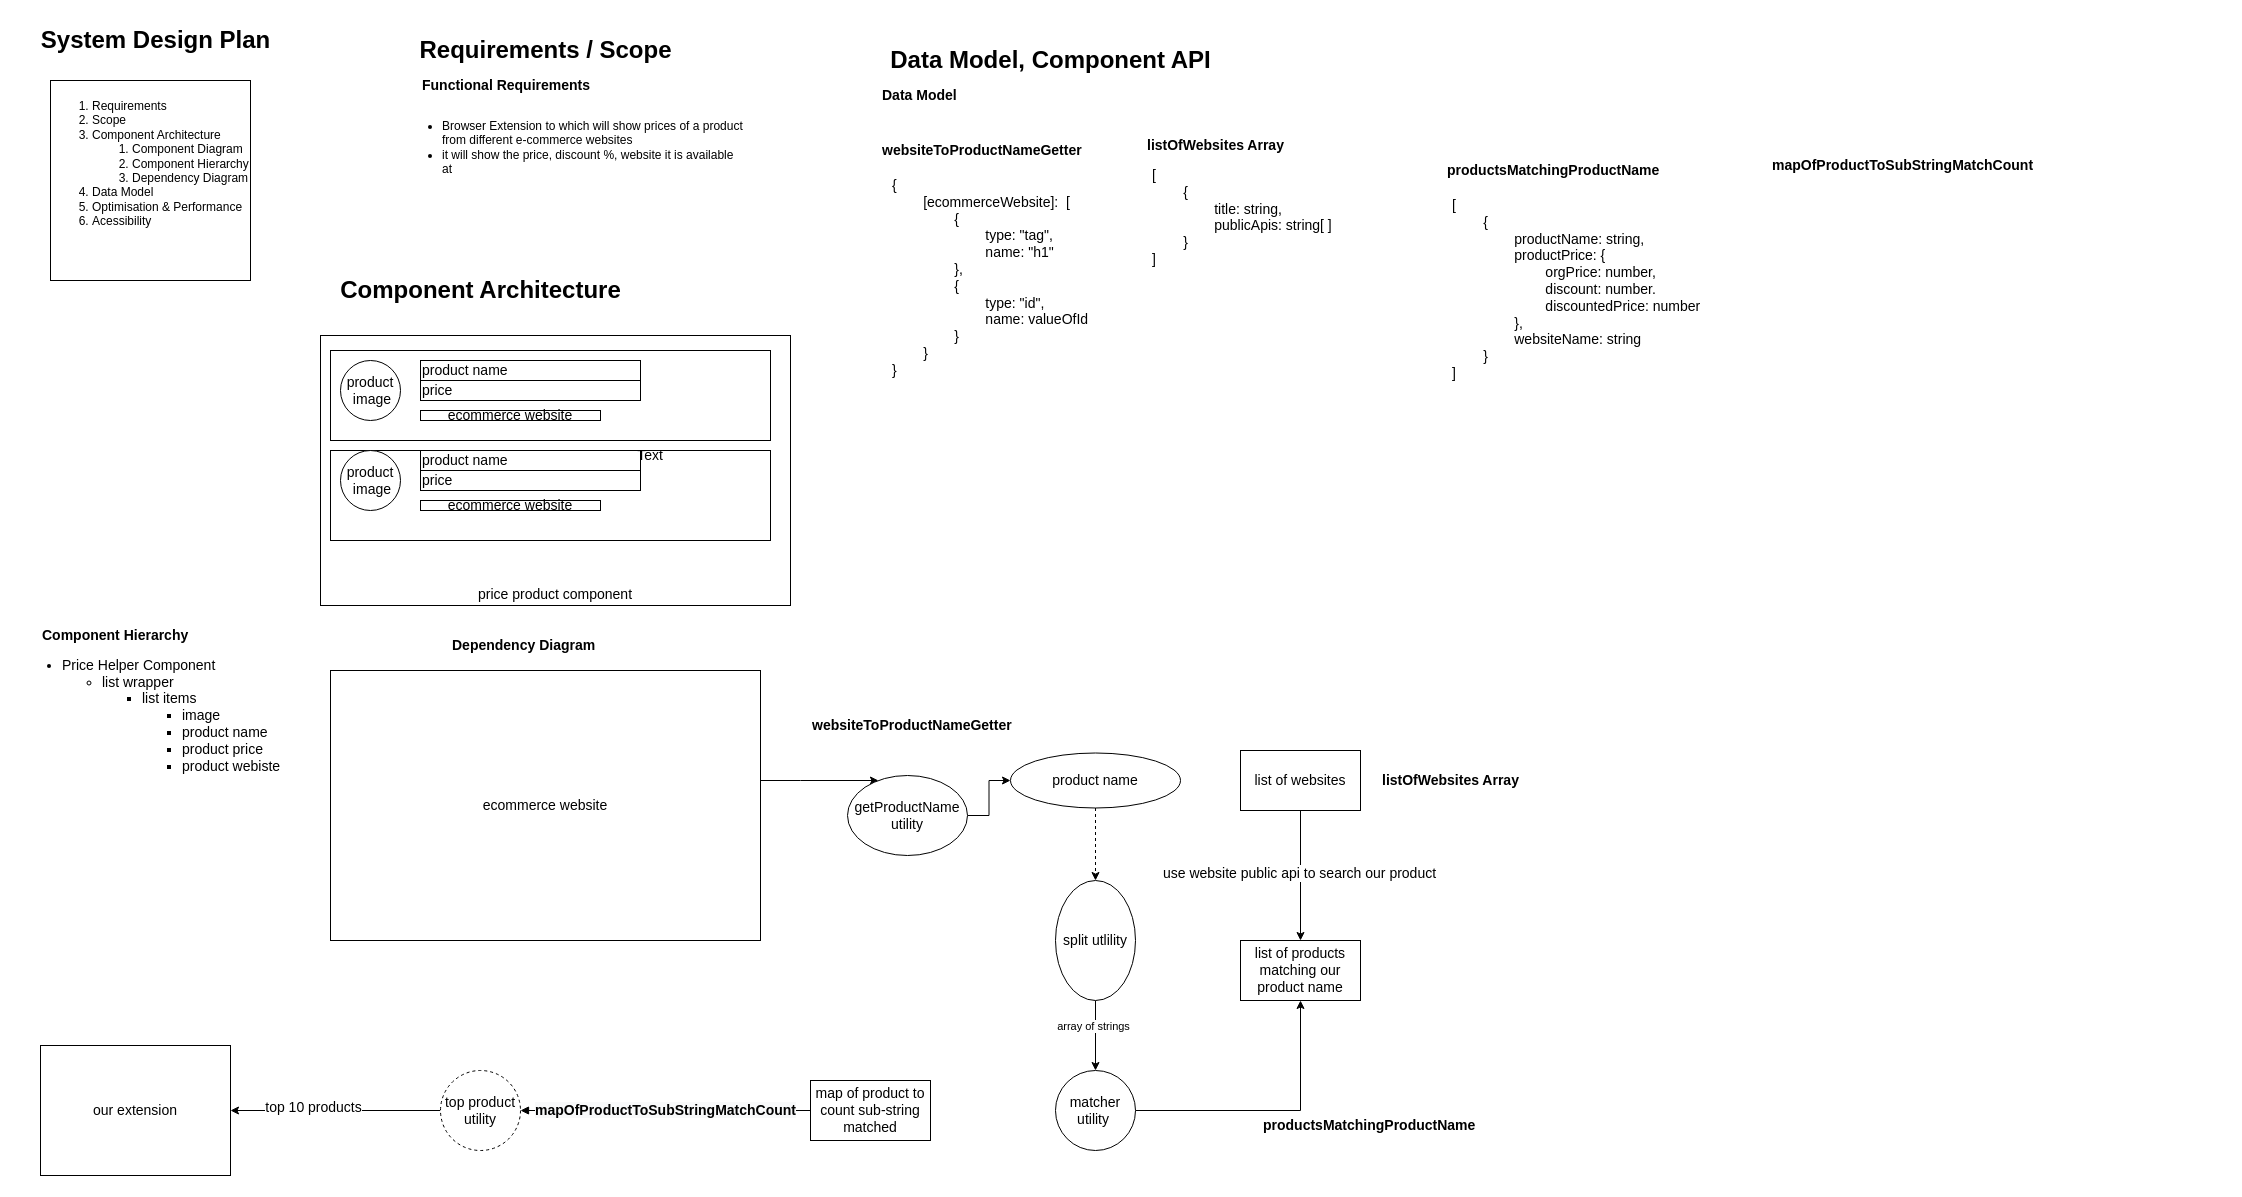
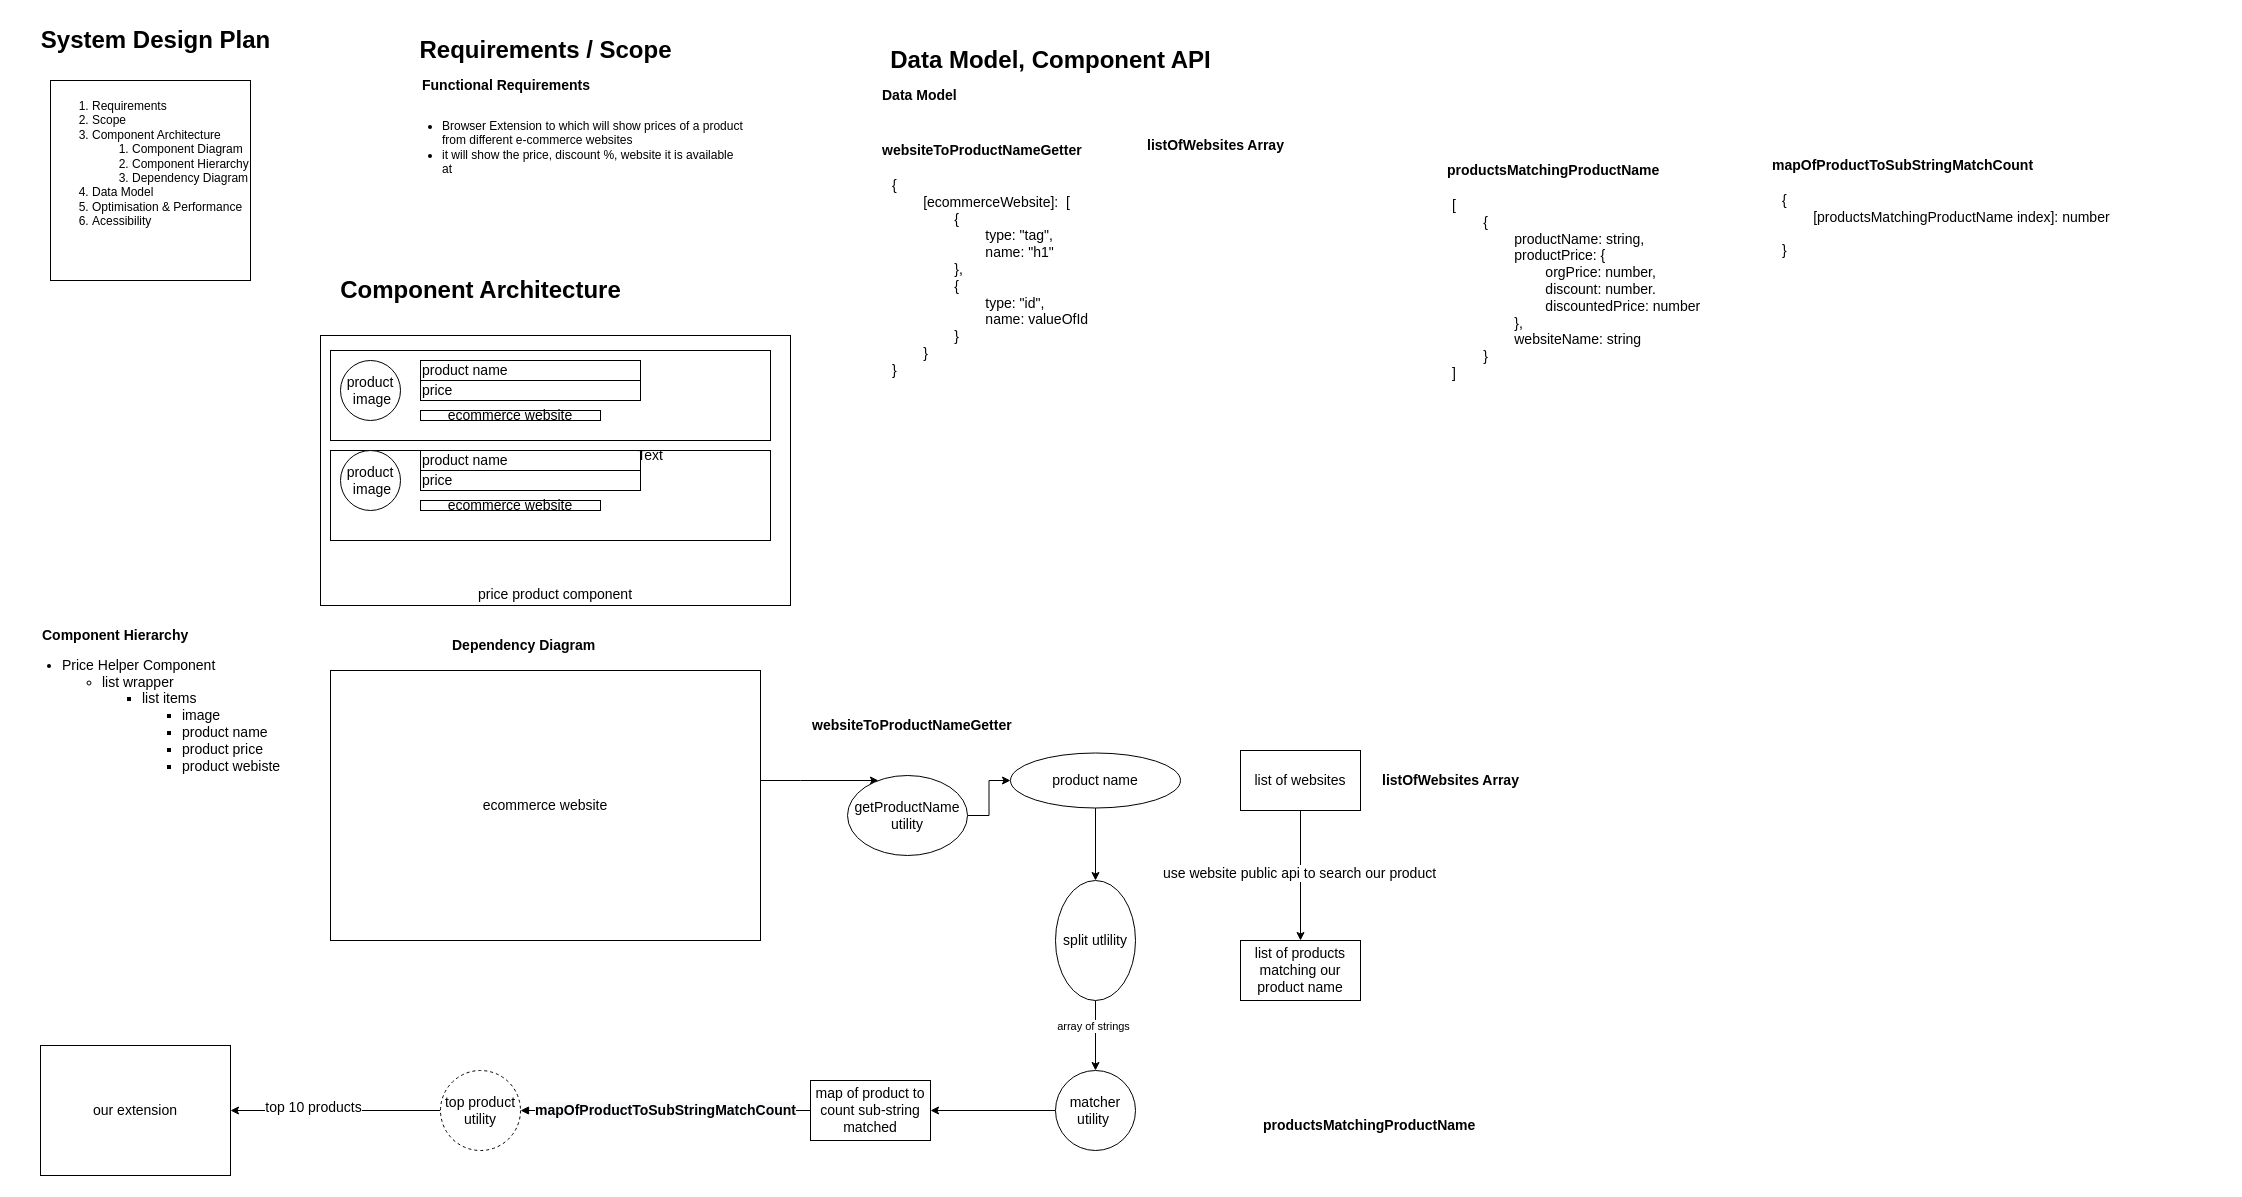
(1271, 226) -> none
none -> (2001, 243)
(1096, 841) -> (1096, 841)
(1270, 1111) -> (996, 1111)
